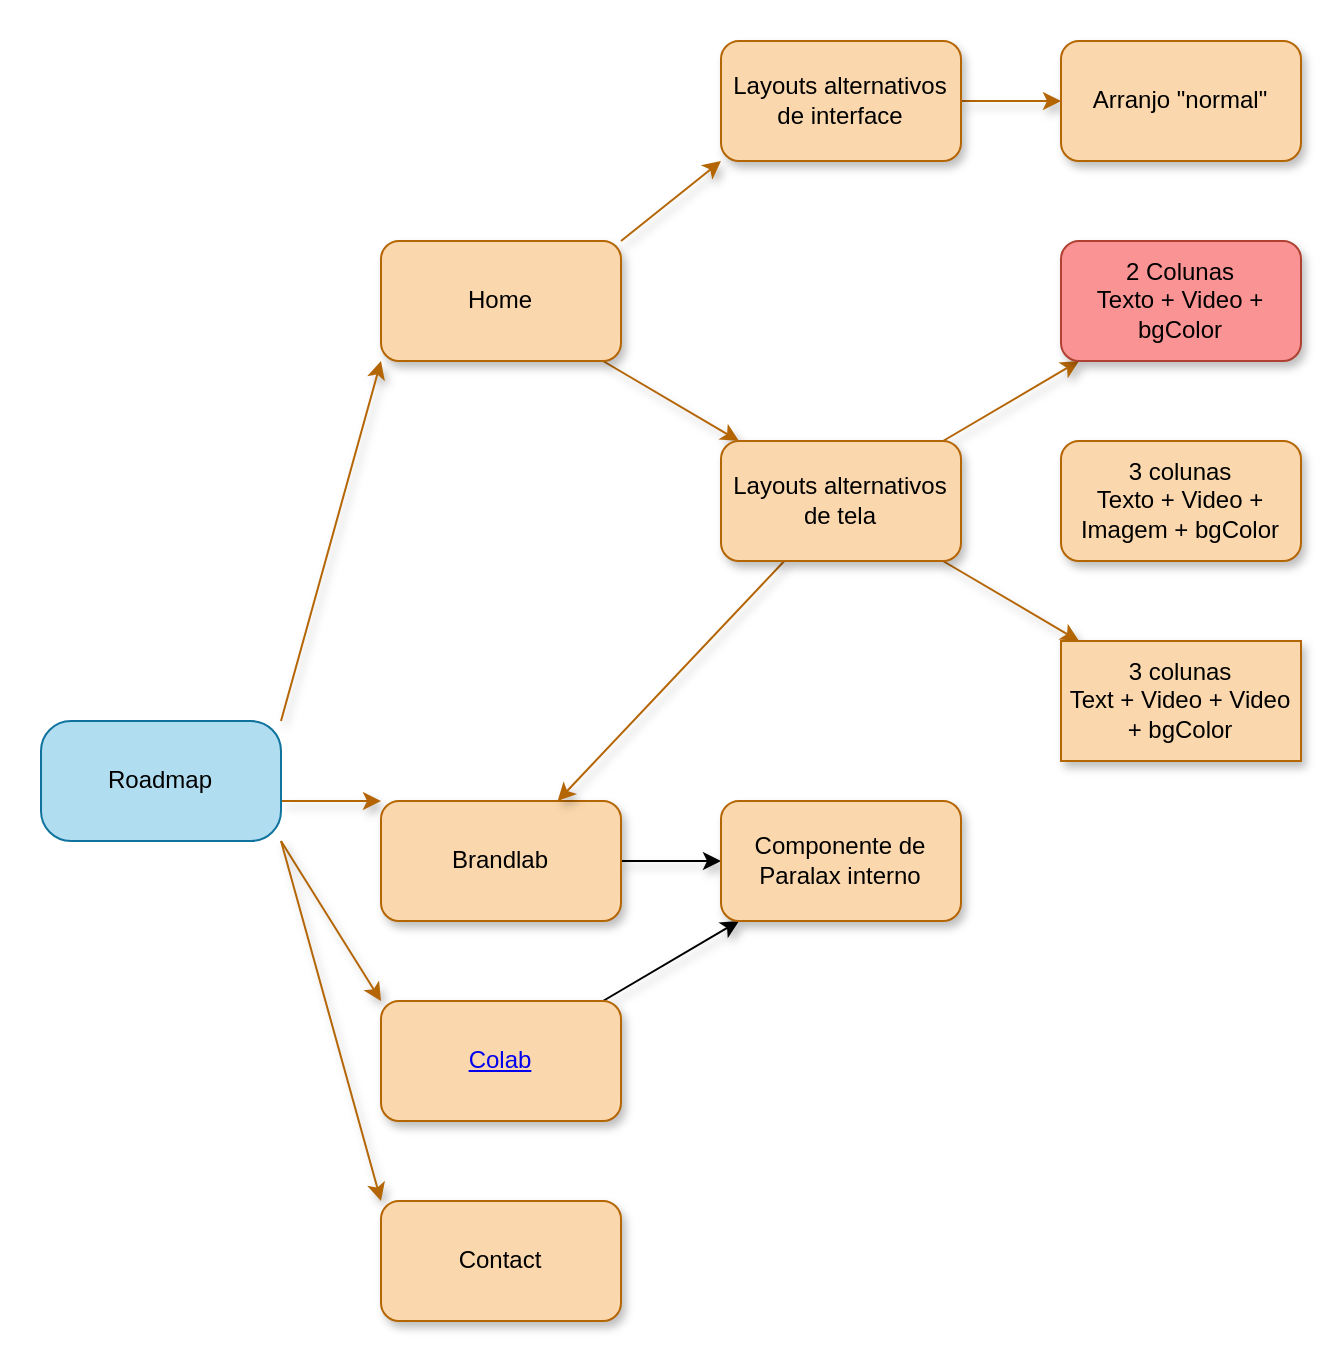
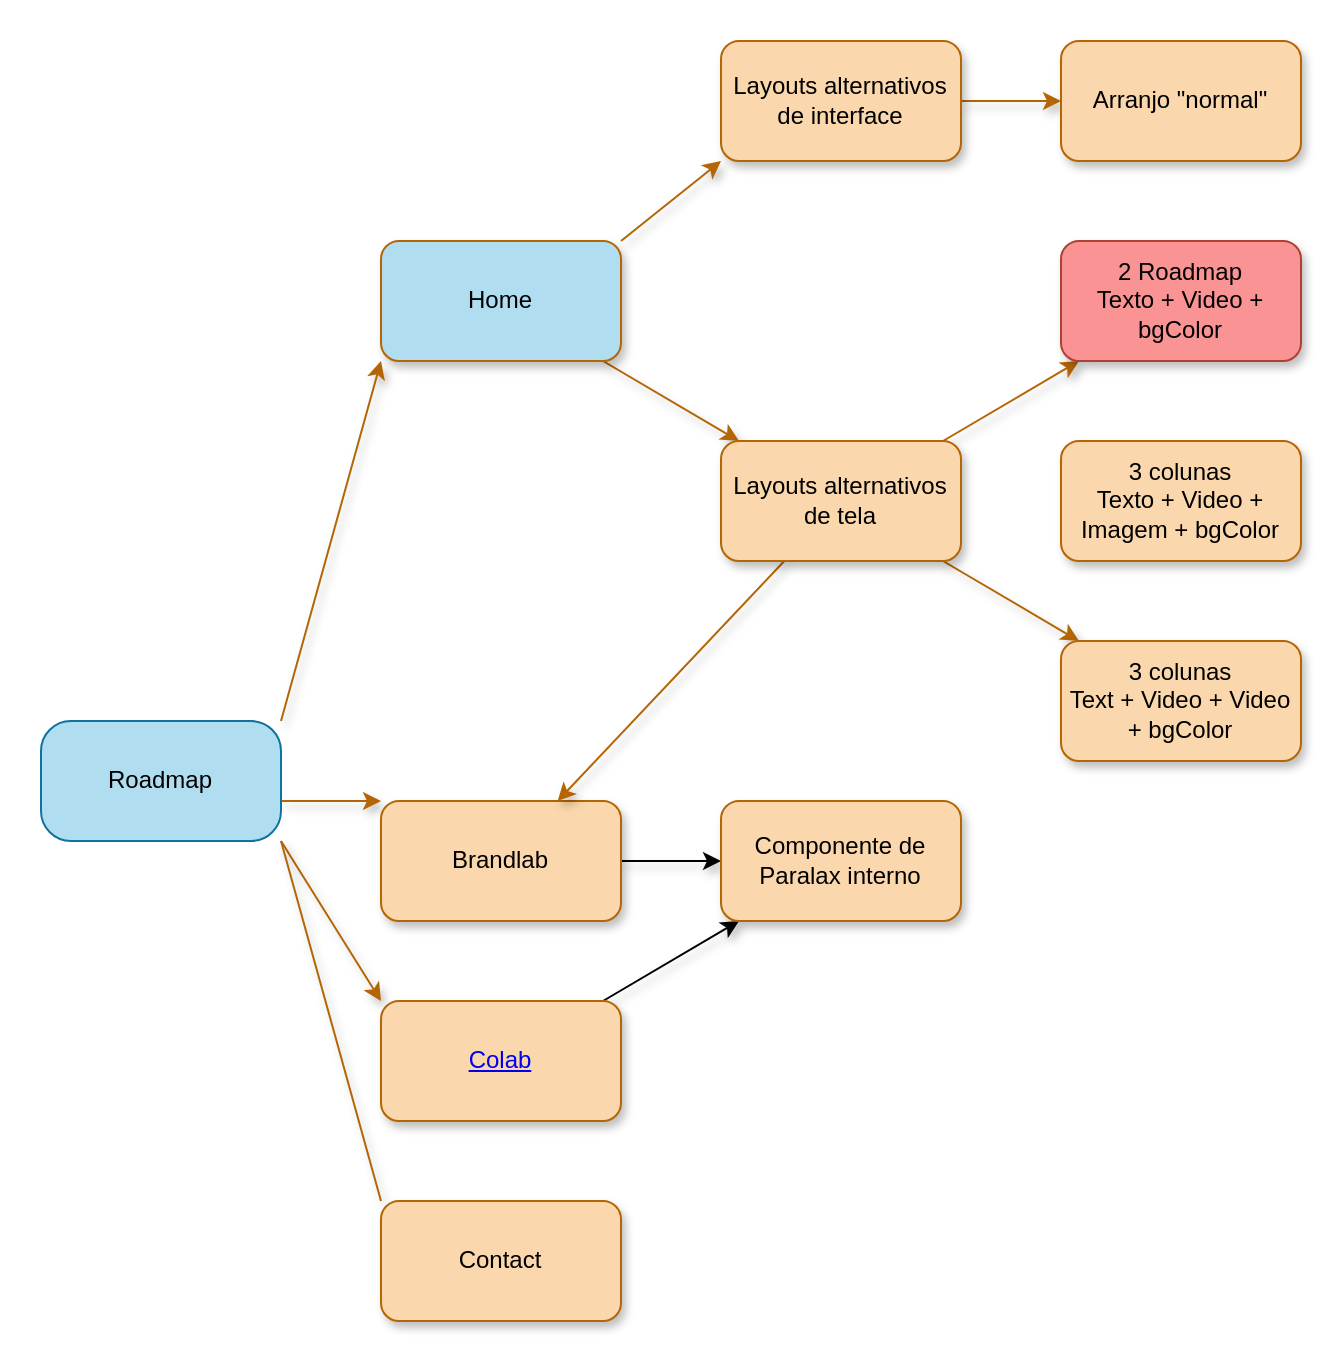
(501, 301) -> (501, 301)
(1181, 301) -> (1181, 301)
(1181, 701) -> (1181, 701)
(377, 1187) -> (379, 1192)
